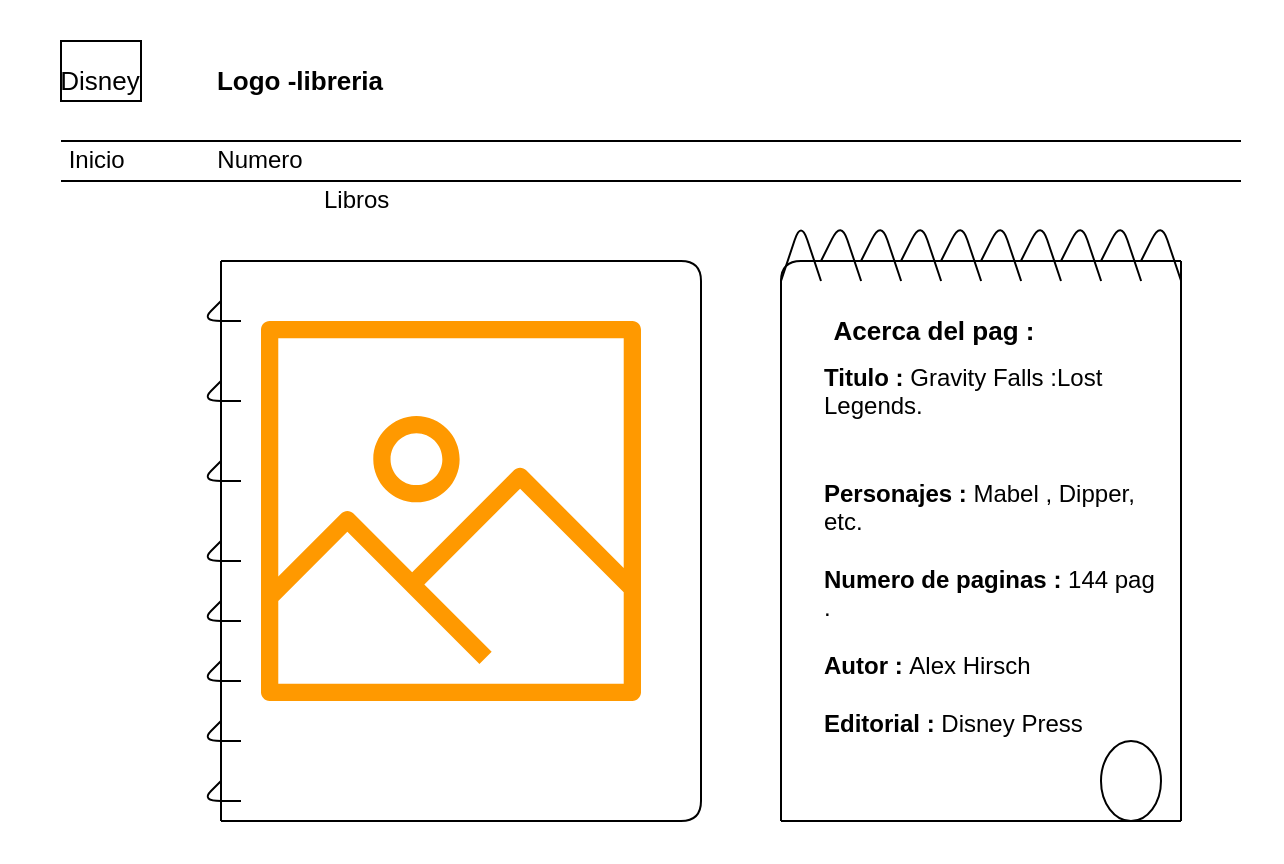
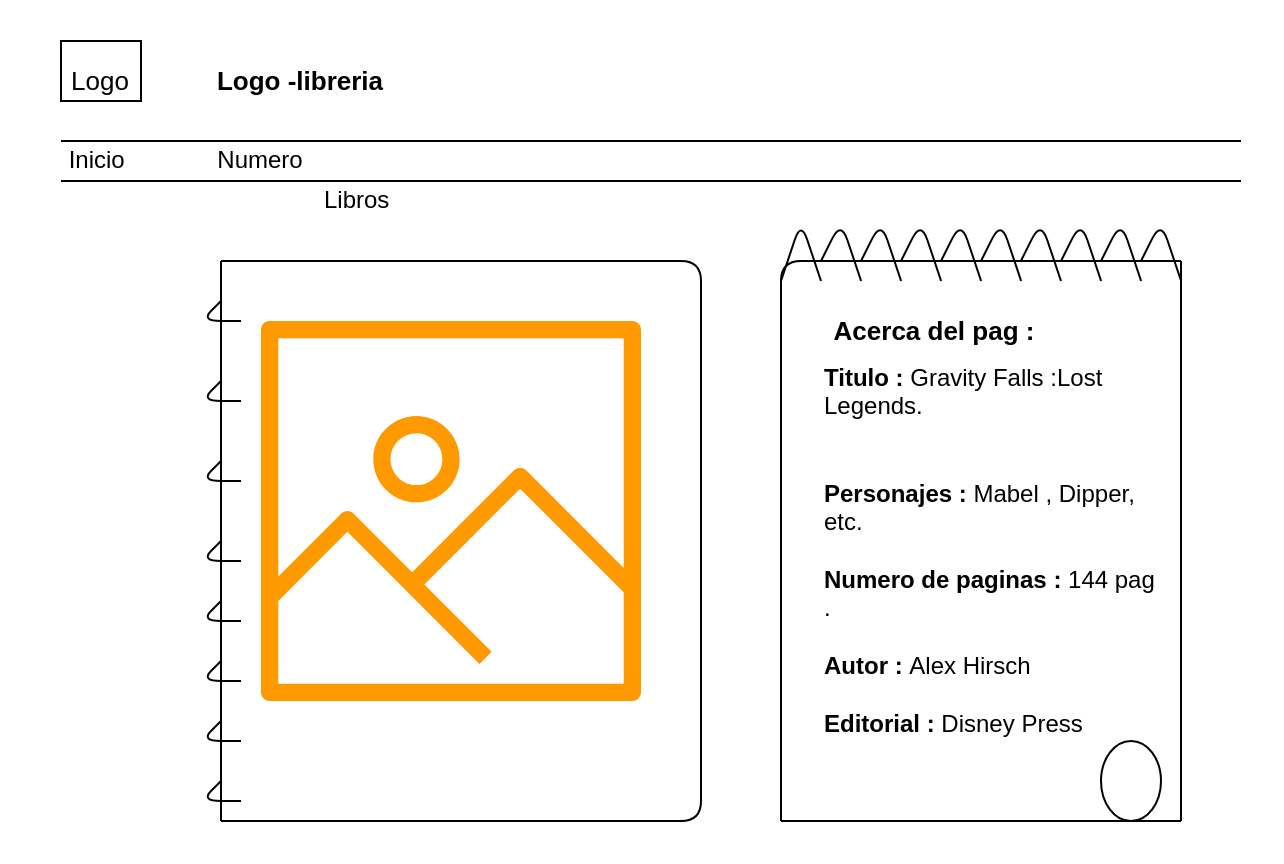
(101, 81) -> (101, 81)
